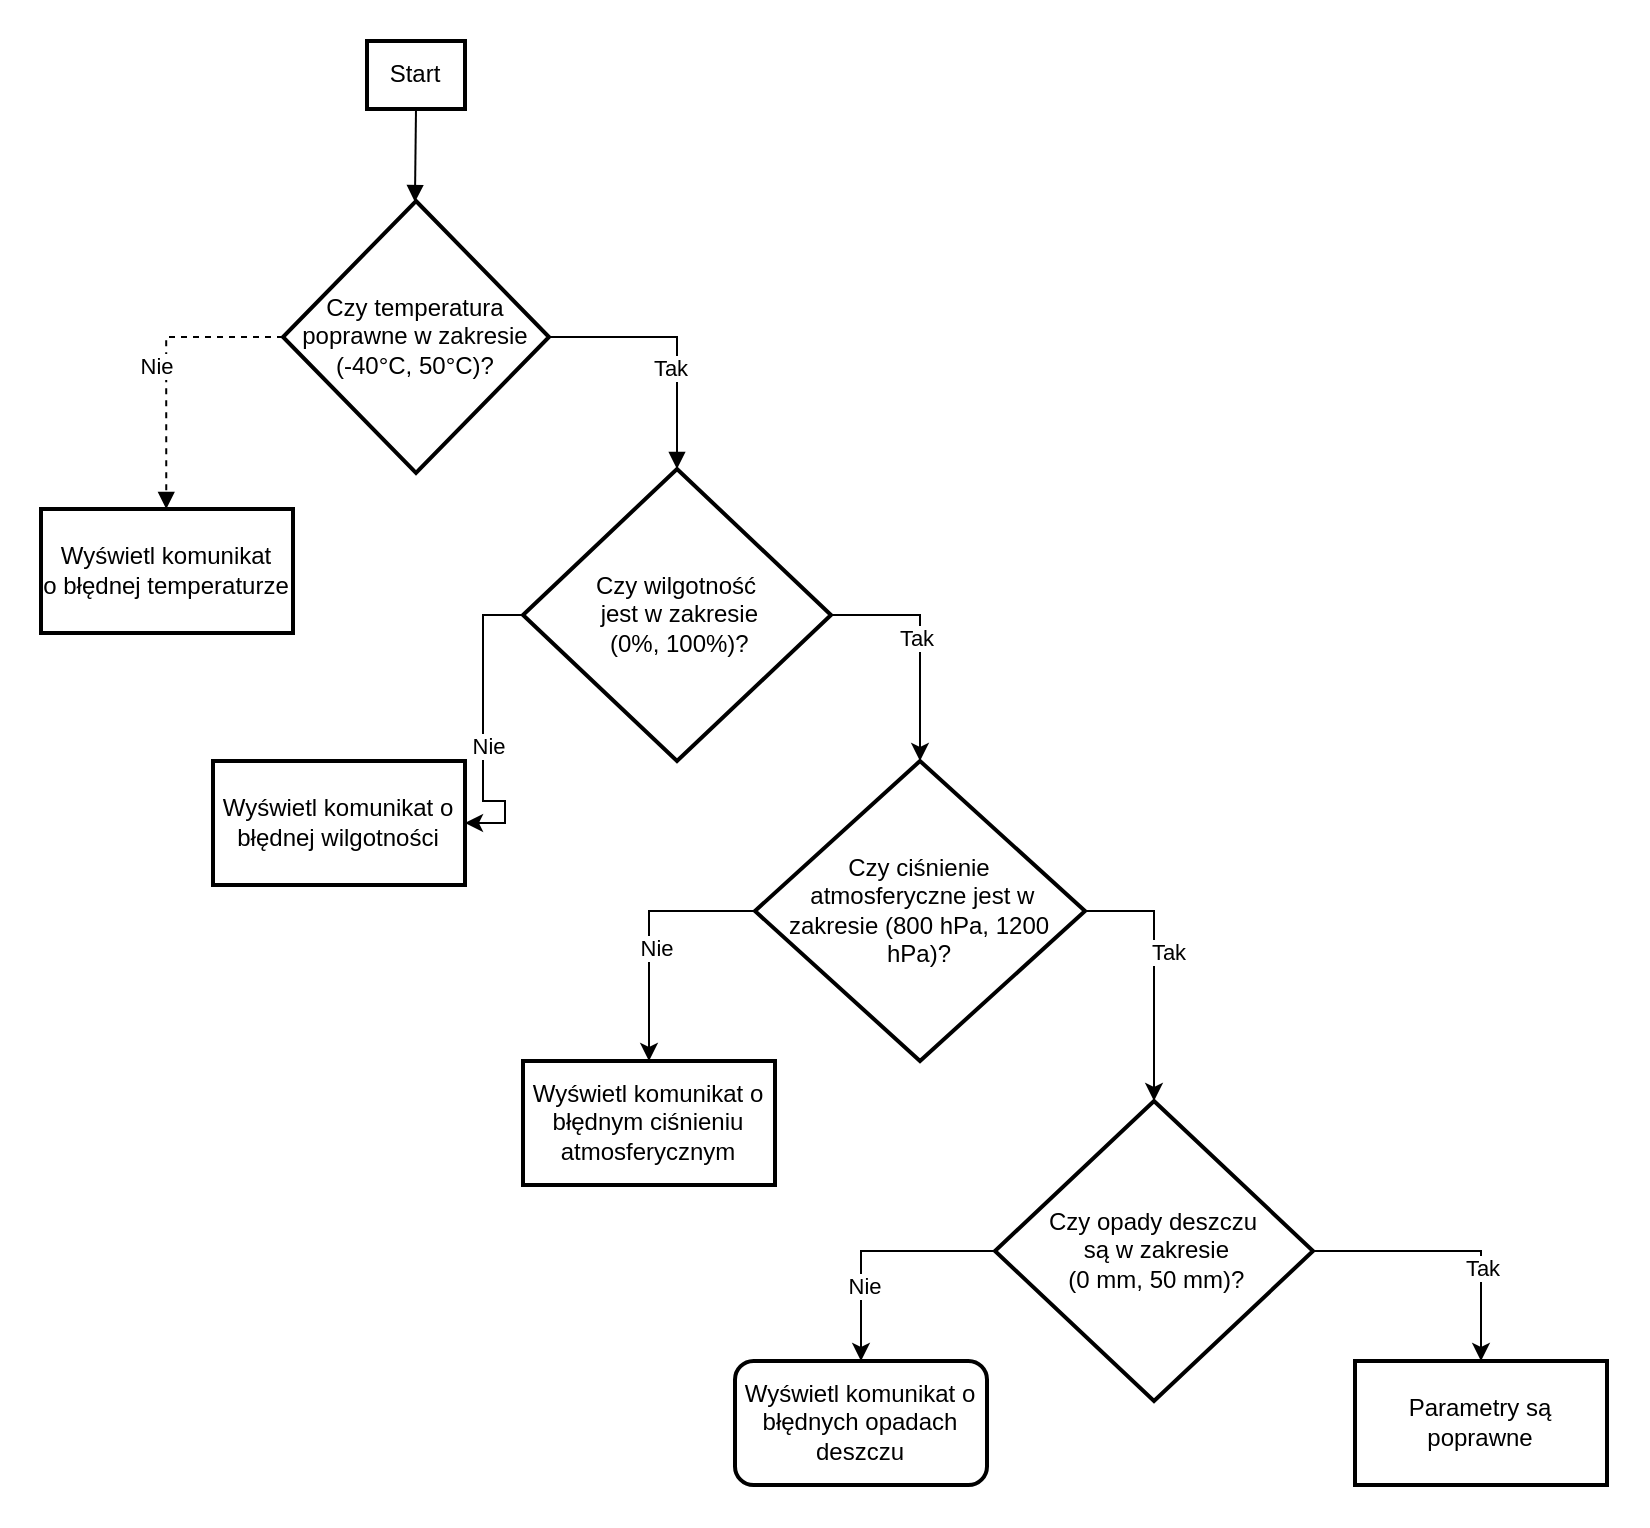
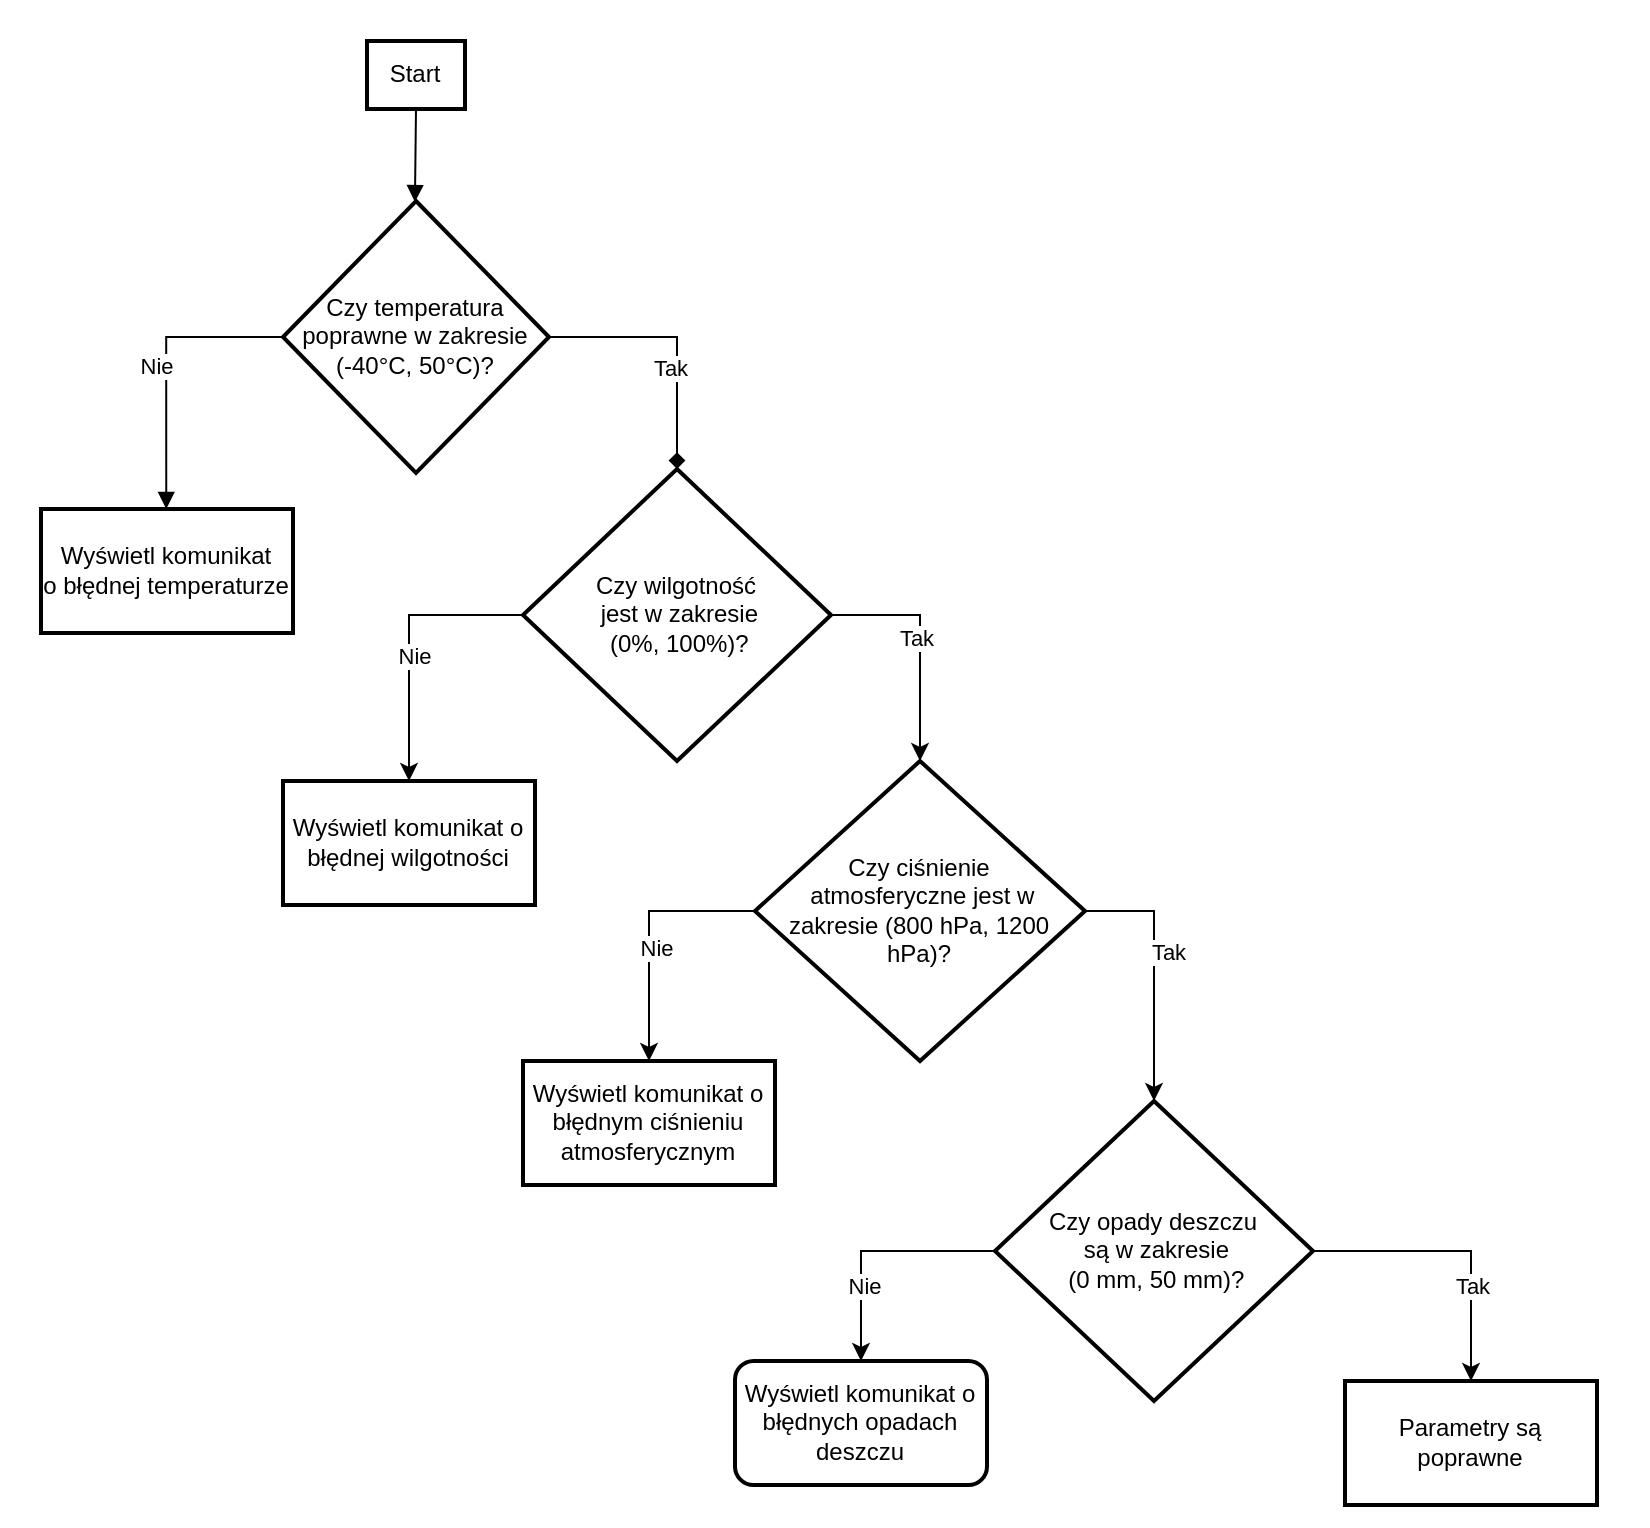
(215, 337) -> (215, 337)
(677, 451) -> (677, 452)
(339, 823) -> (409, 843)
(1481, 1423) -> (1471, 1443)
